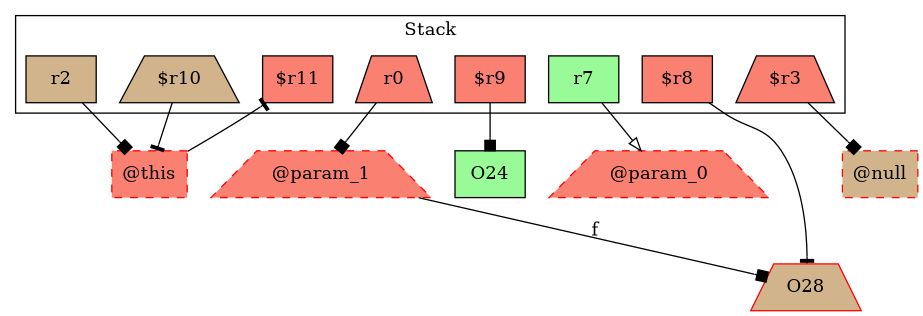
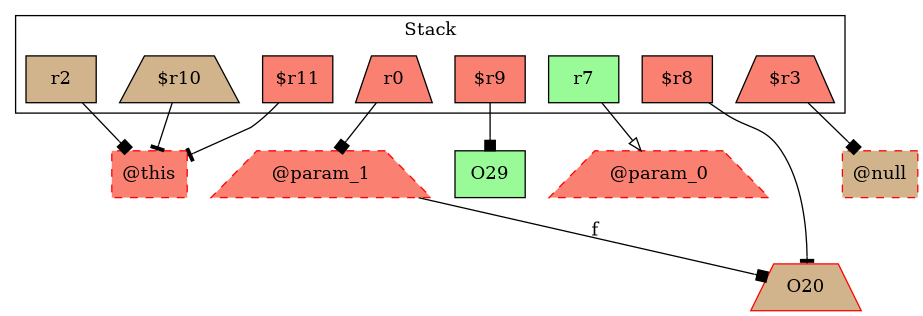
(224, 130) -> (239, 133)
(490, 174) -> (490, 174)
(806, 287) -> (806, 287)
